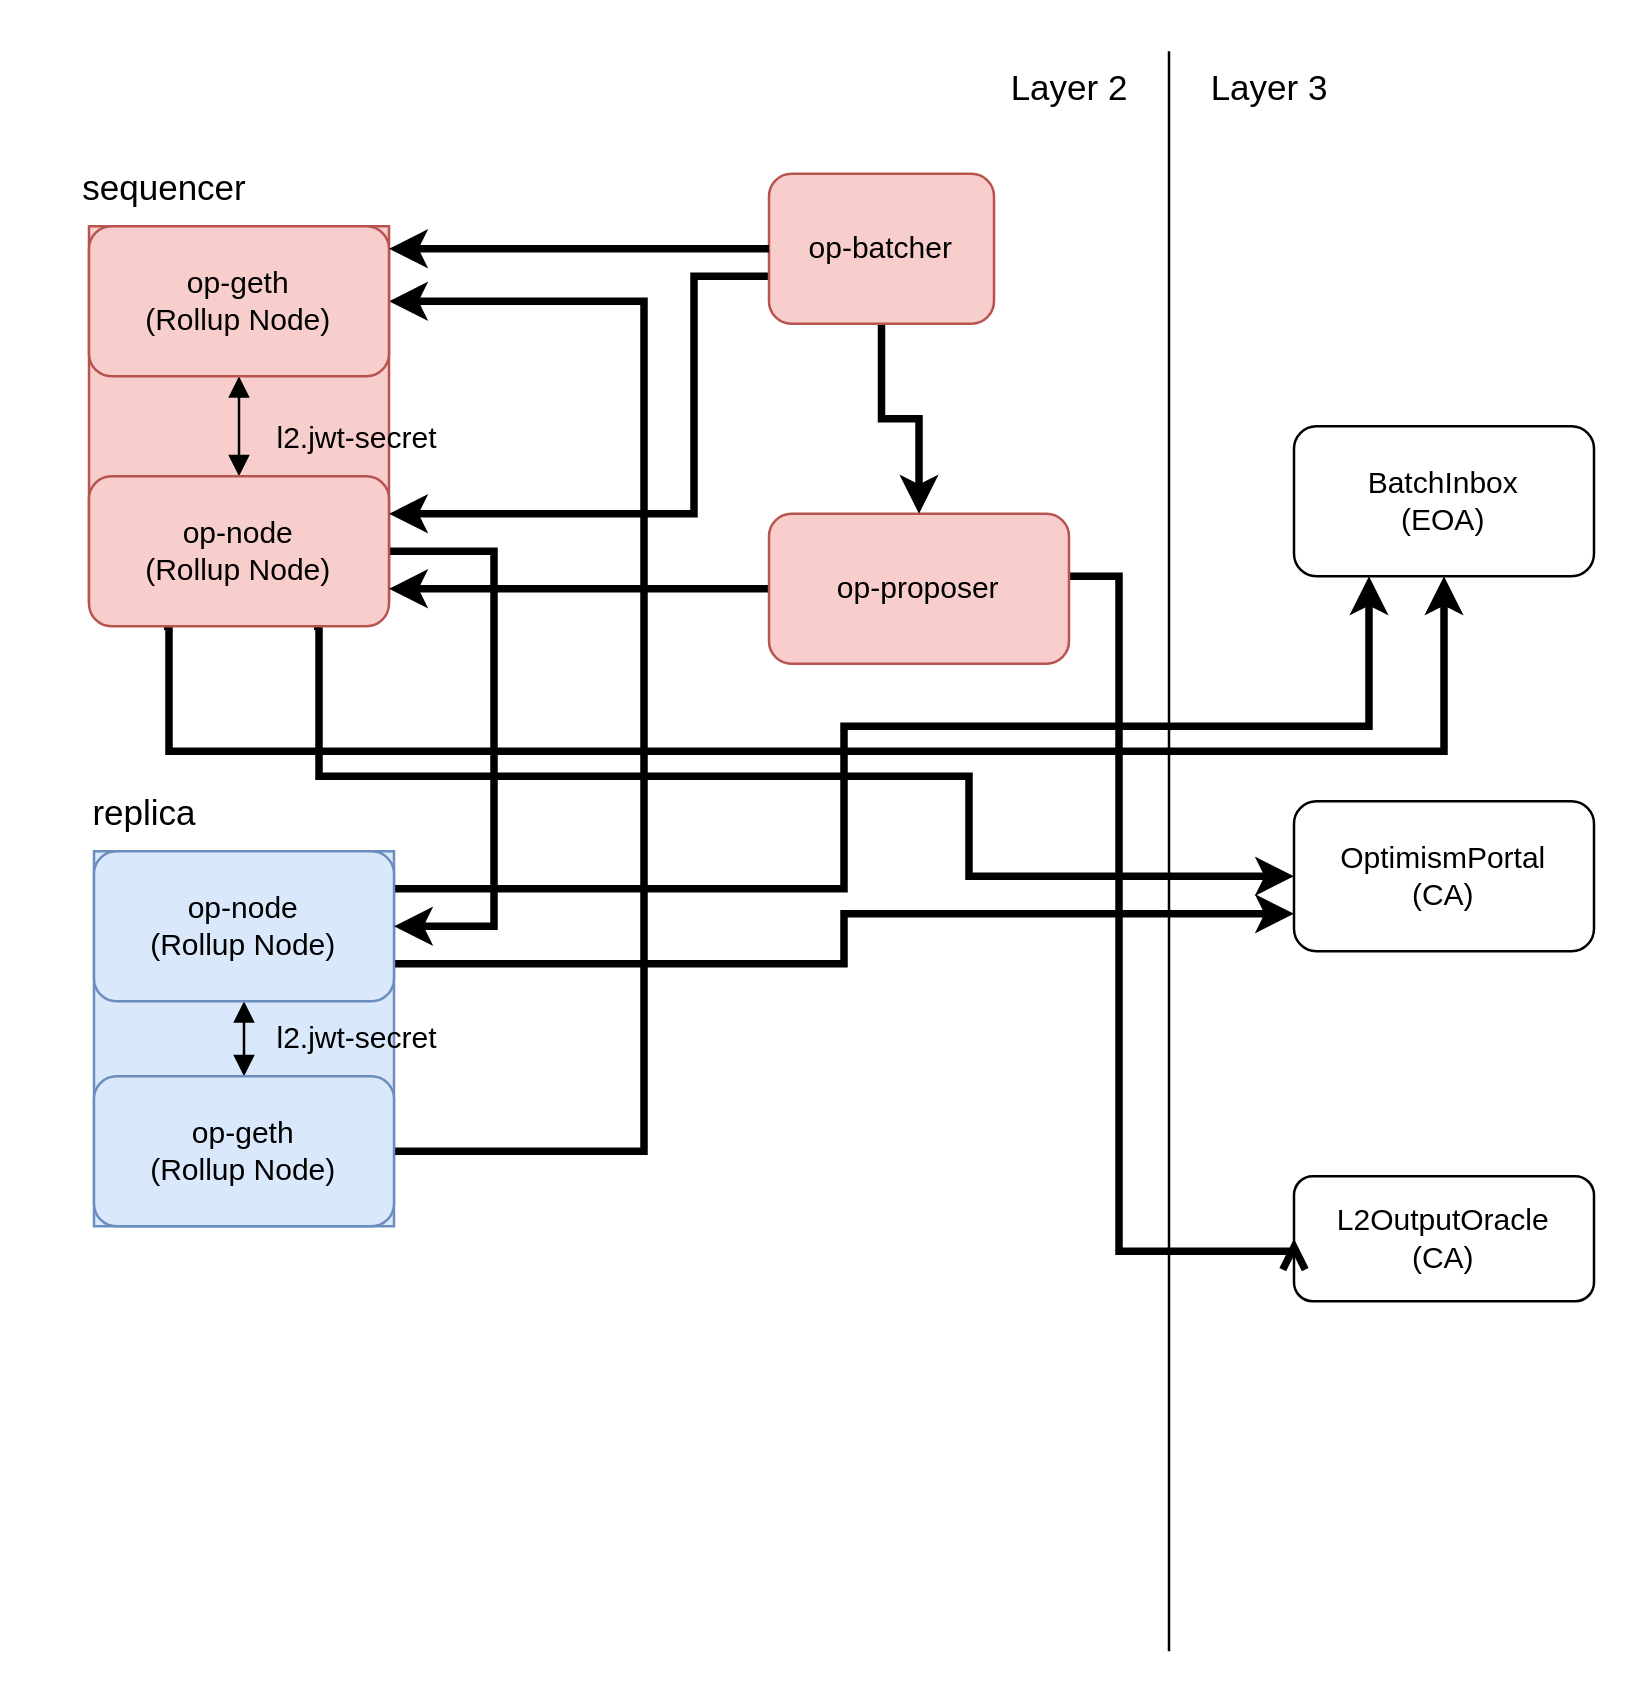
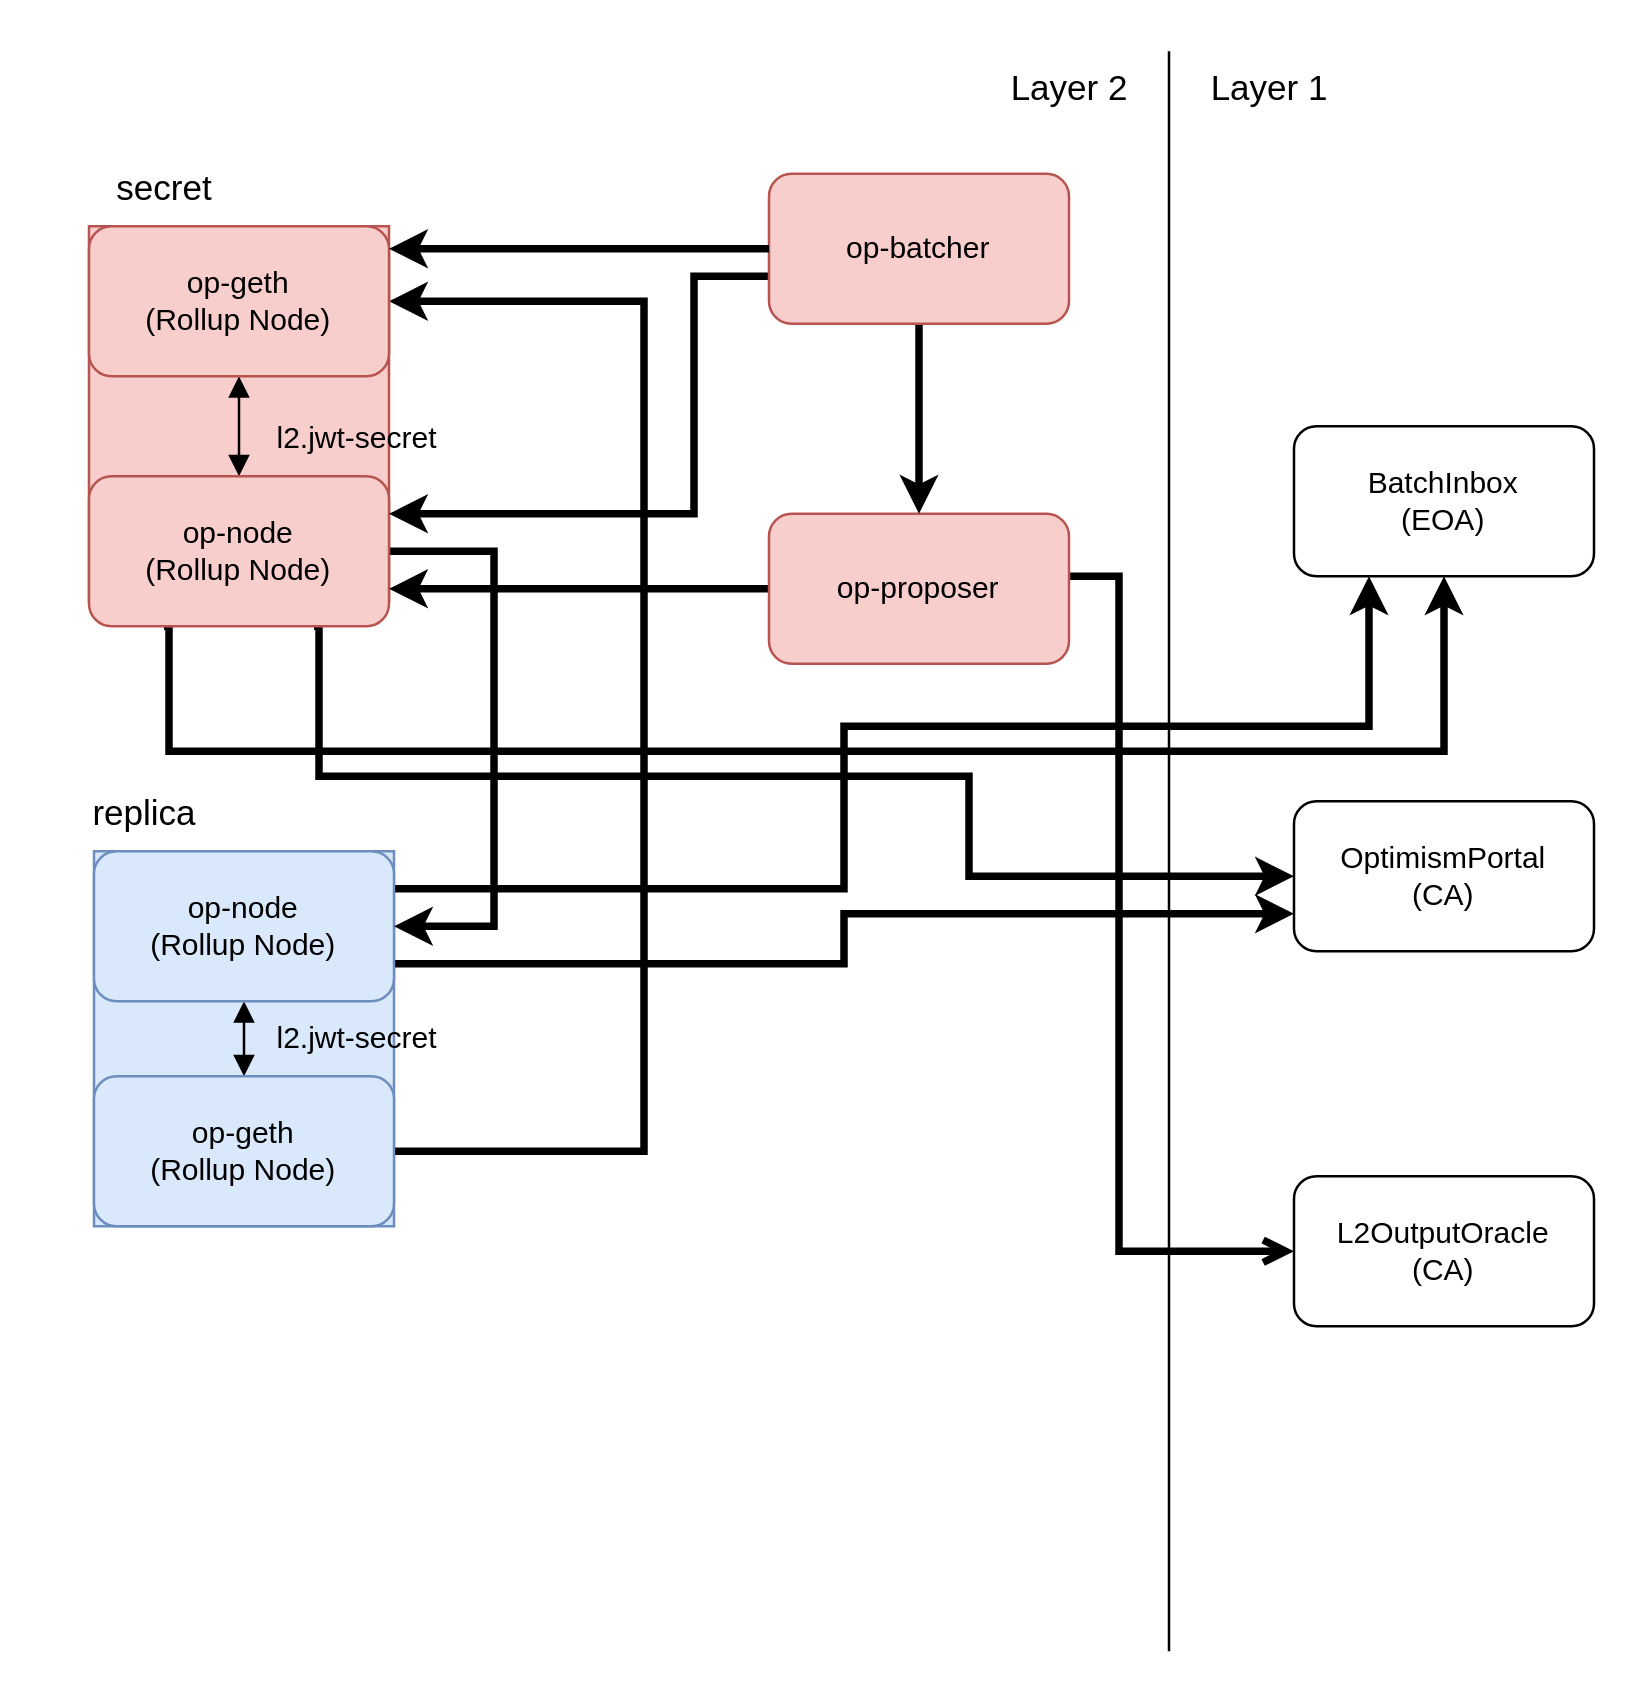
(1270, 89) -> (1270, 89)
(165, 189) -> (165, 189)
(881, 249) -> (919, 249)
(1444, 1239) -> (1444, 1251)
